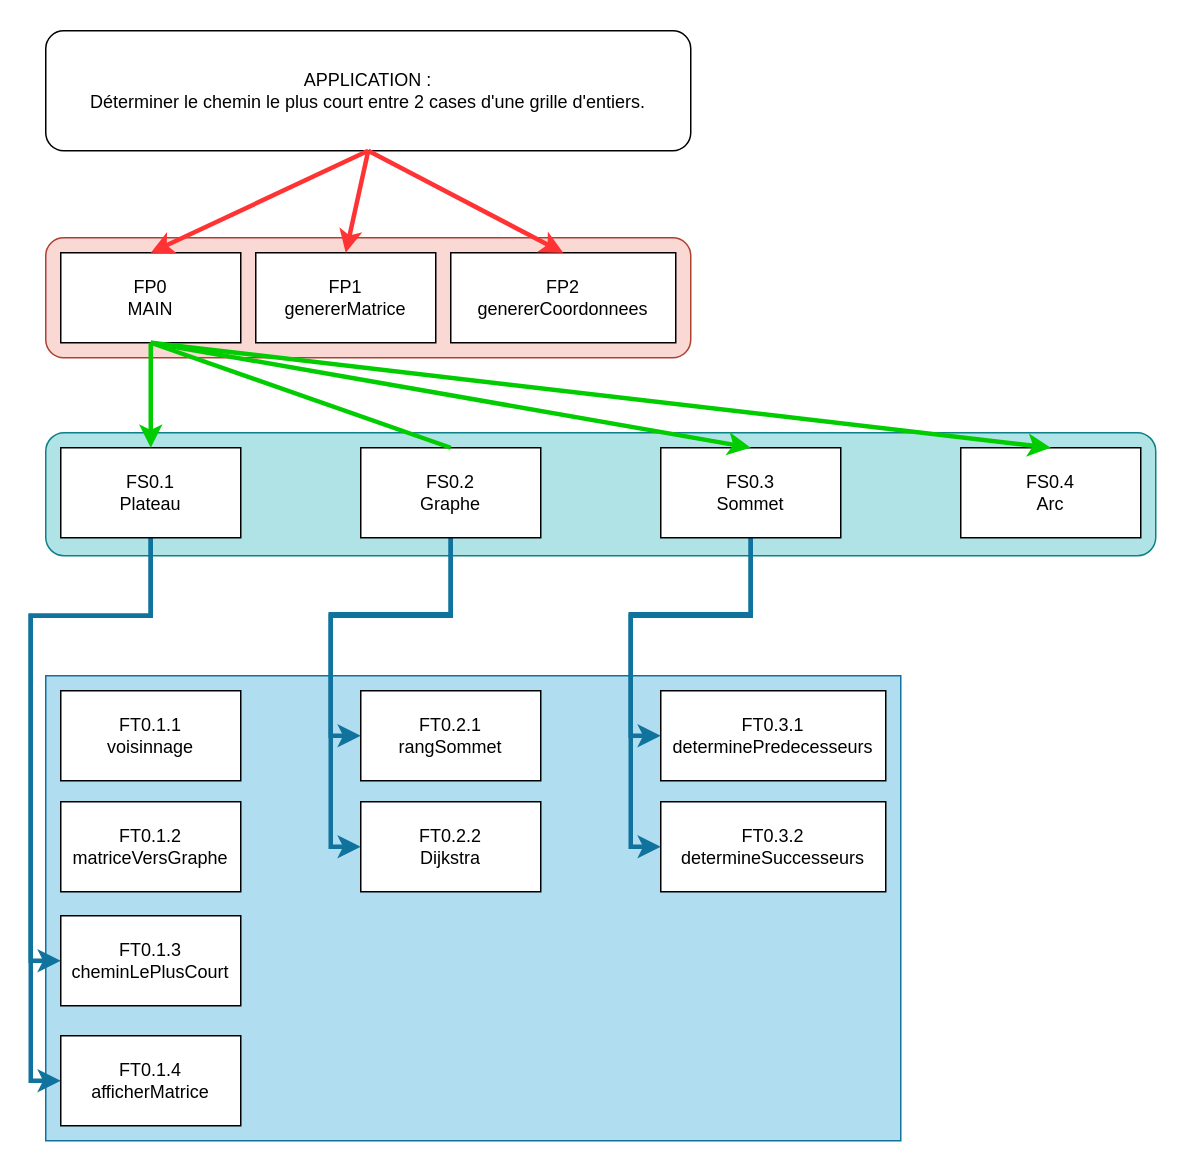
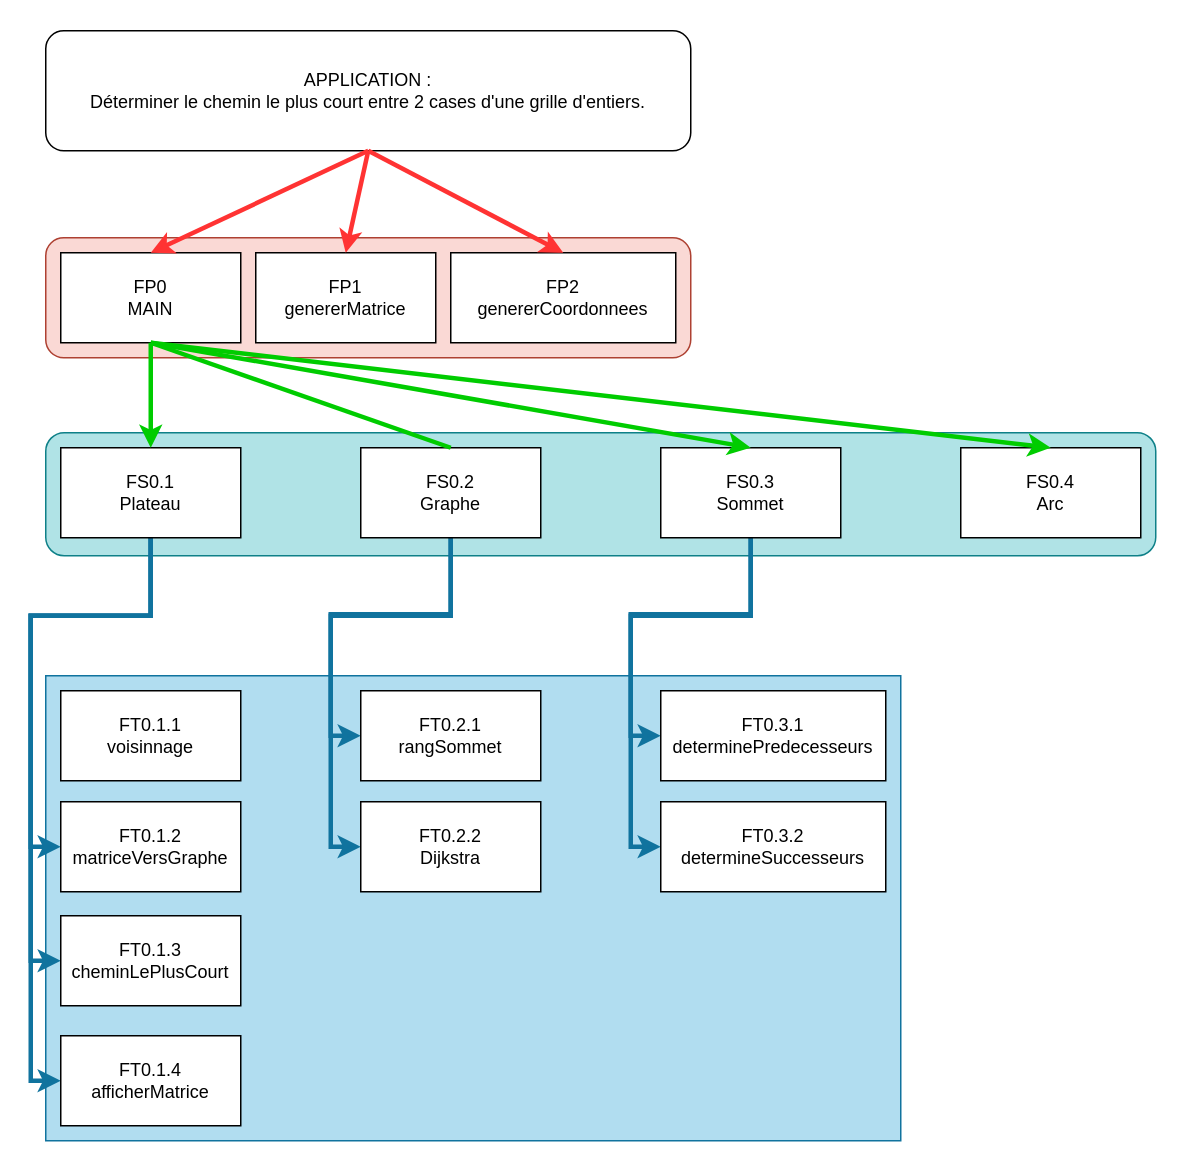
none -> (39, 847)
